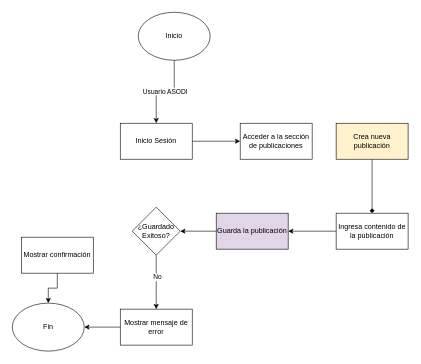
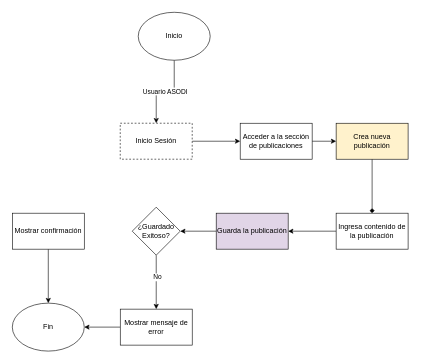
(156, 141) -> (156, 141)
none -> (330, 141)
(57, 255) -> (48, 231)
